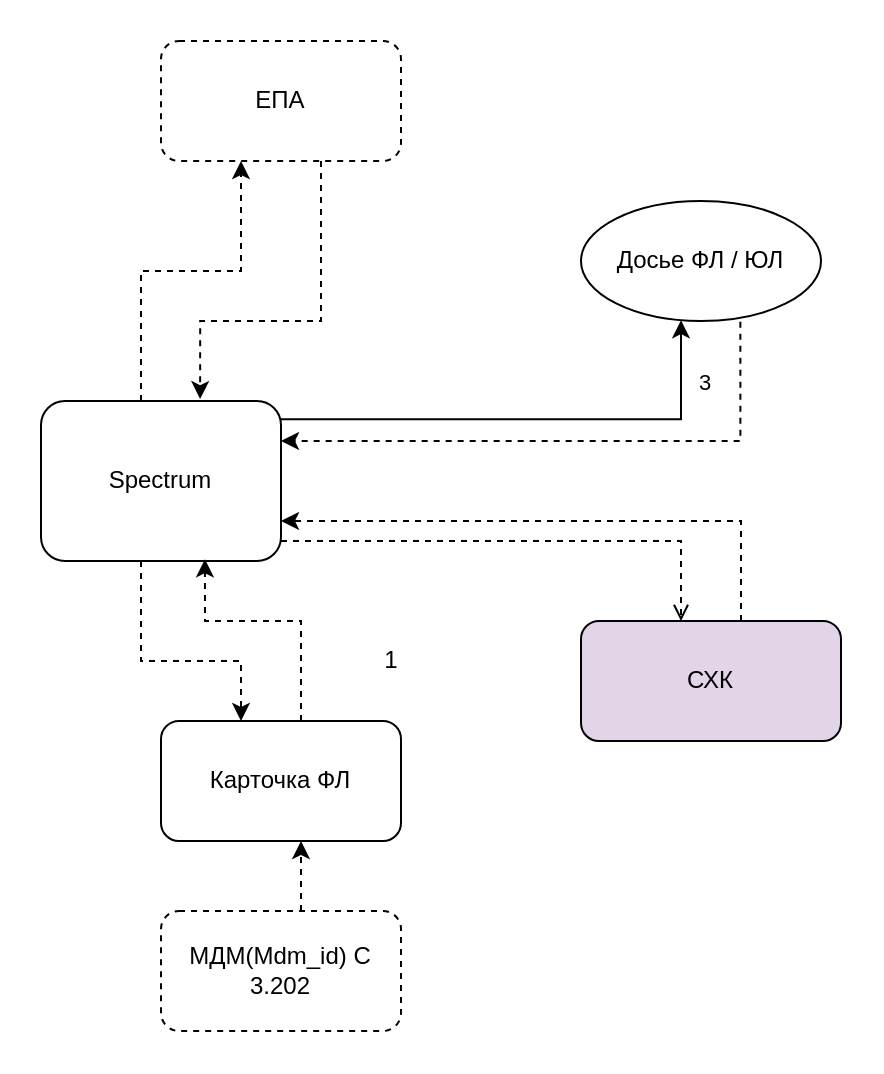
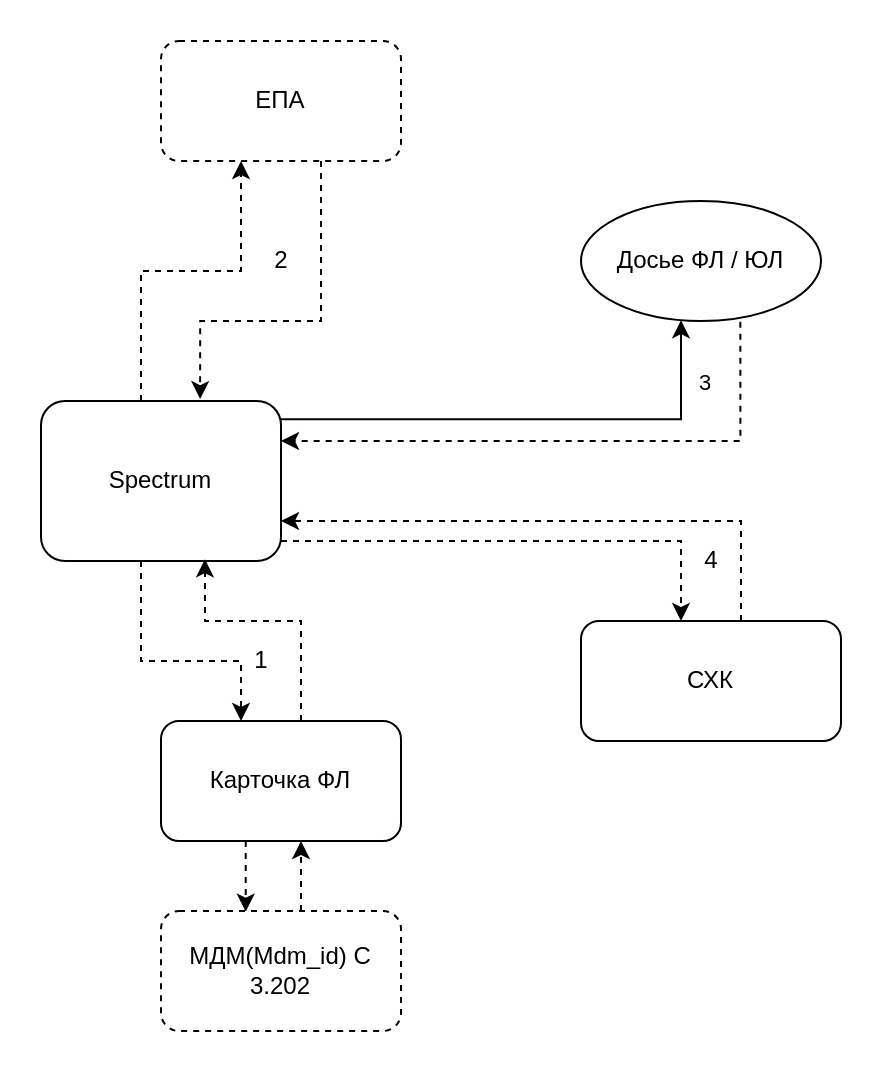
none -> (281, 261)
none -> (711, 561)
(681, 608) -> (681, 606)
(391, 661) -> (261, 661)
(711, 681) -> (711, 681)
none -> (246, 869)
